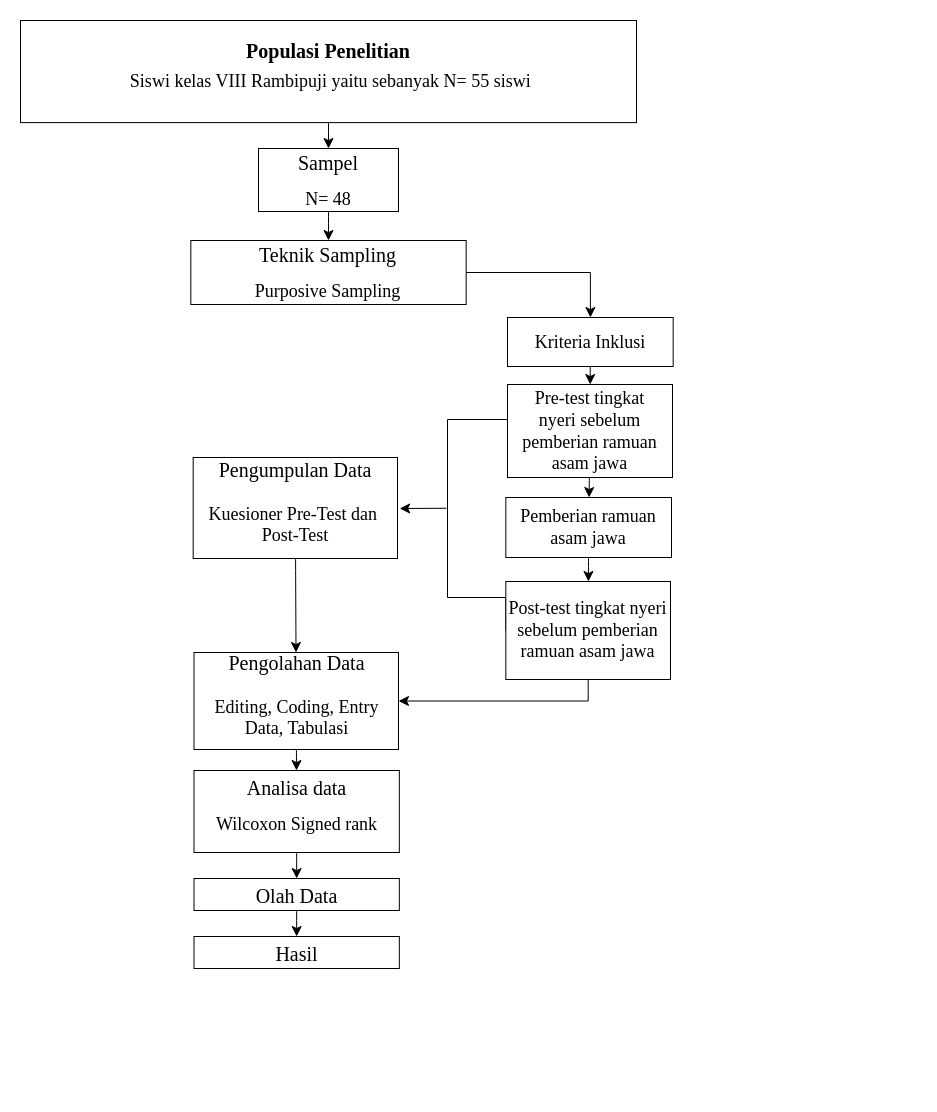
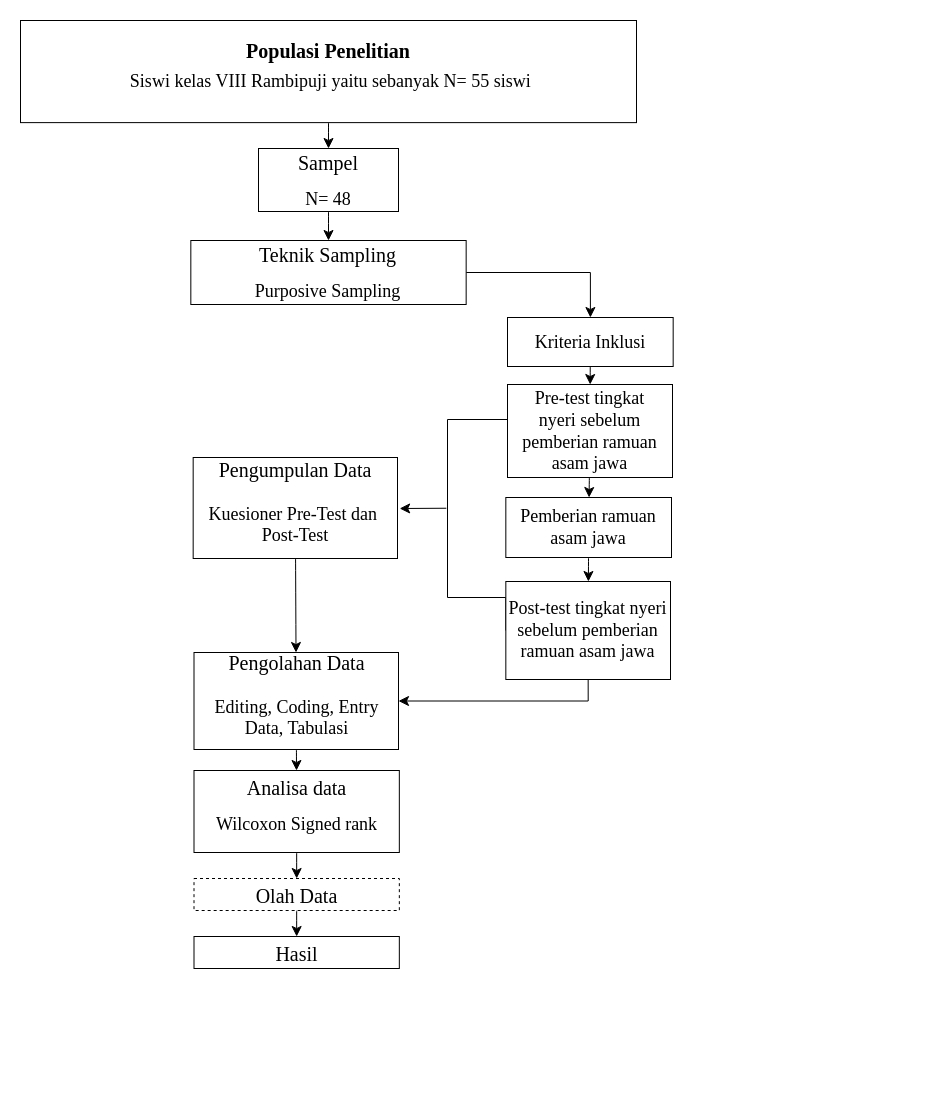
(297, 895) -> (297, 895)
